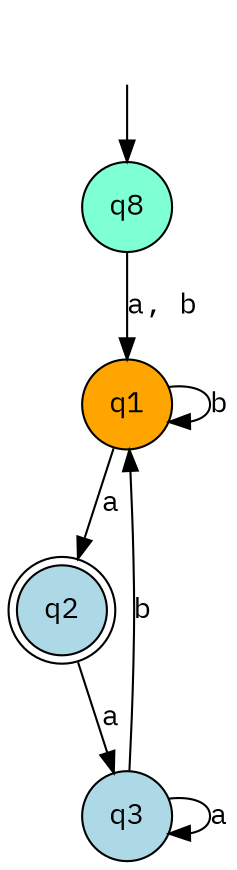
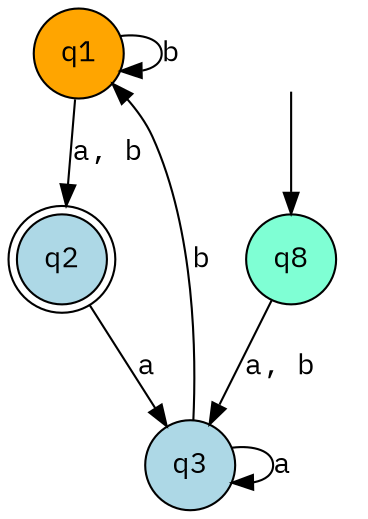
(127, 295) -> (246, 352)
(111, 503) -> (108, 152)
